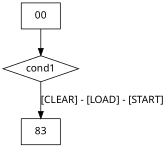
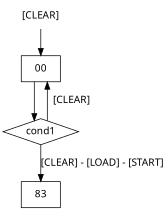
none -> (41, 16)
none -> (47, 105)
